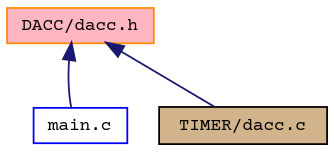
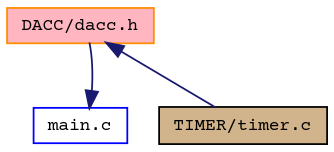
(69, 85) -> (92, 67)
(243, 126) -> (243, 126)
